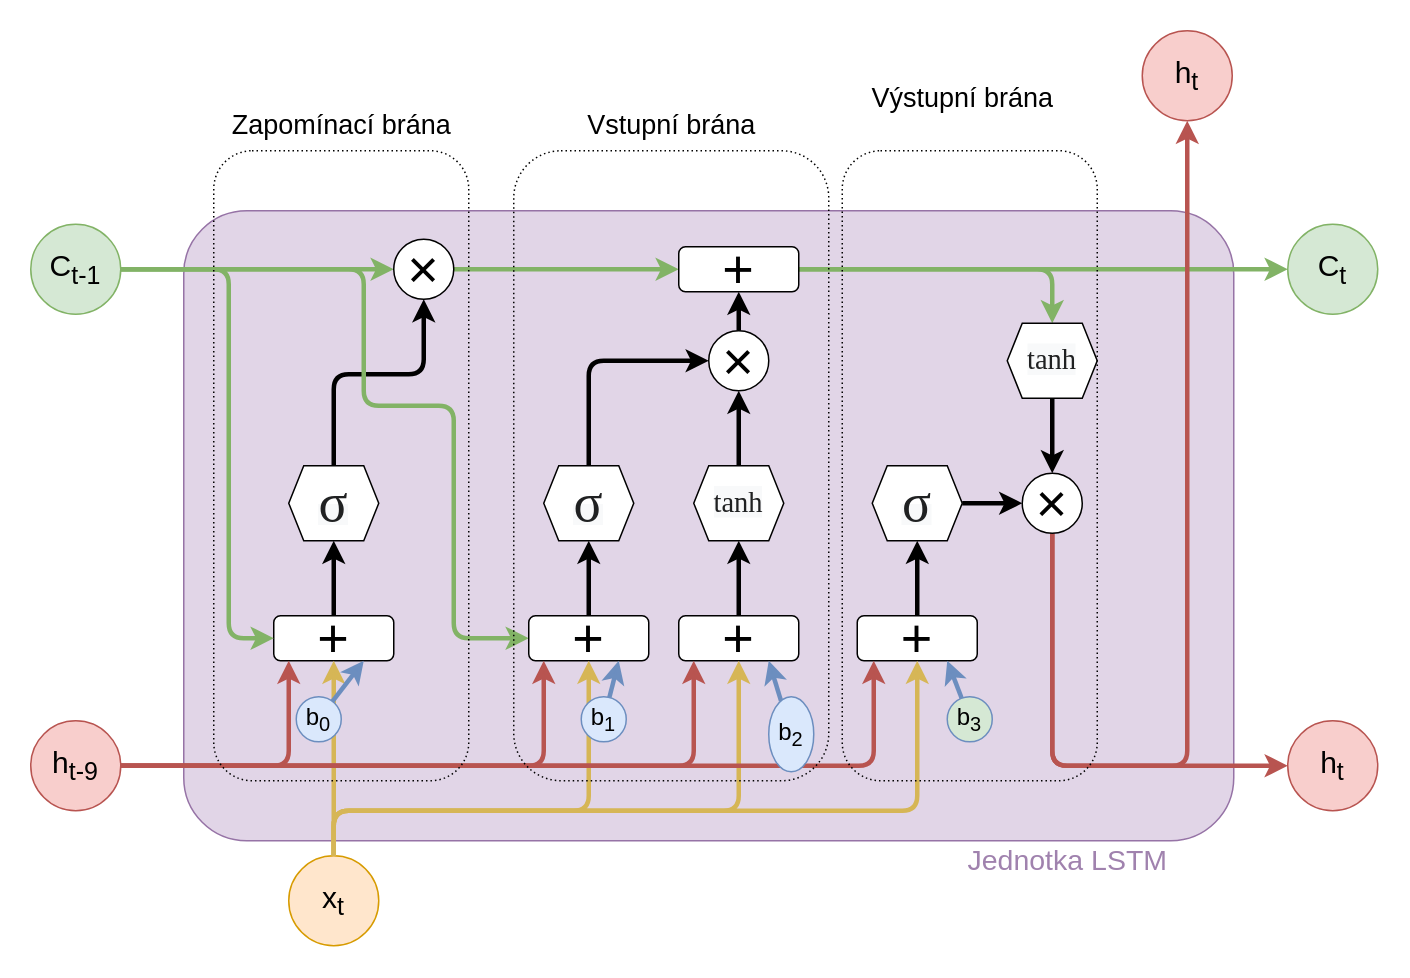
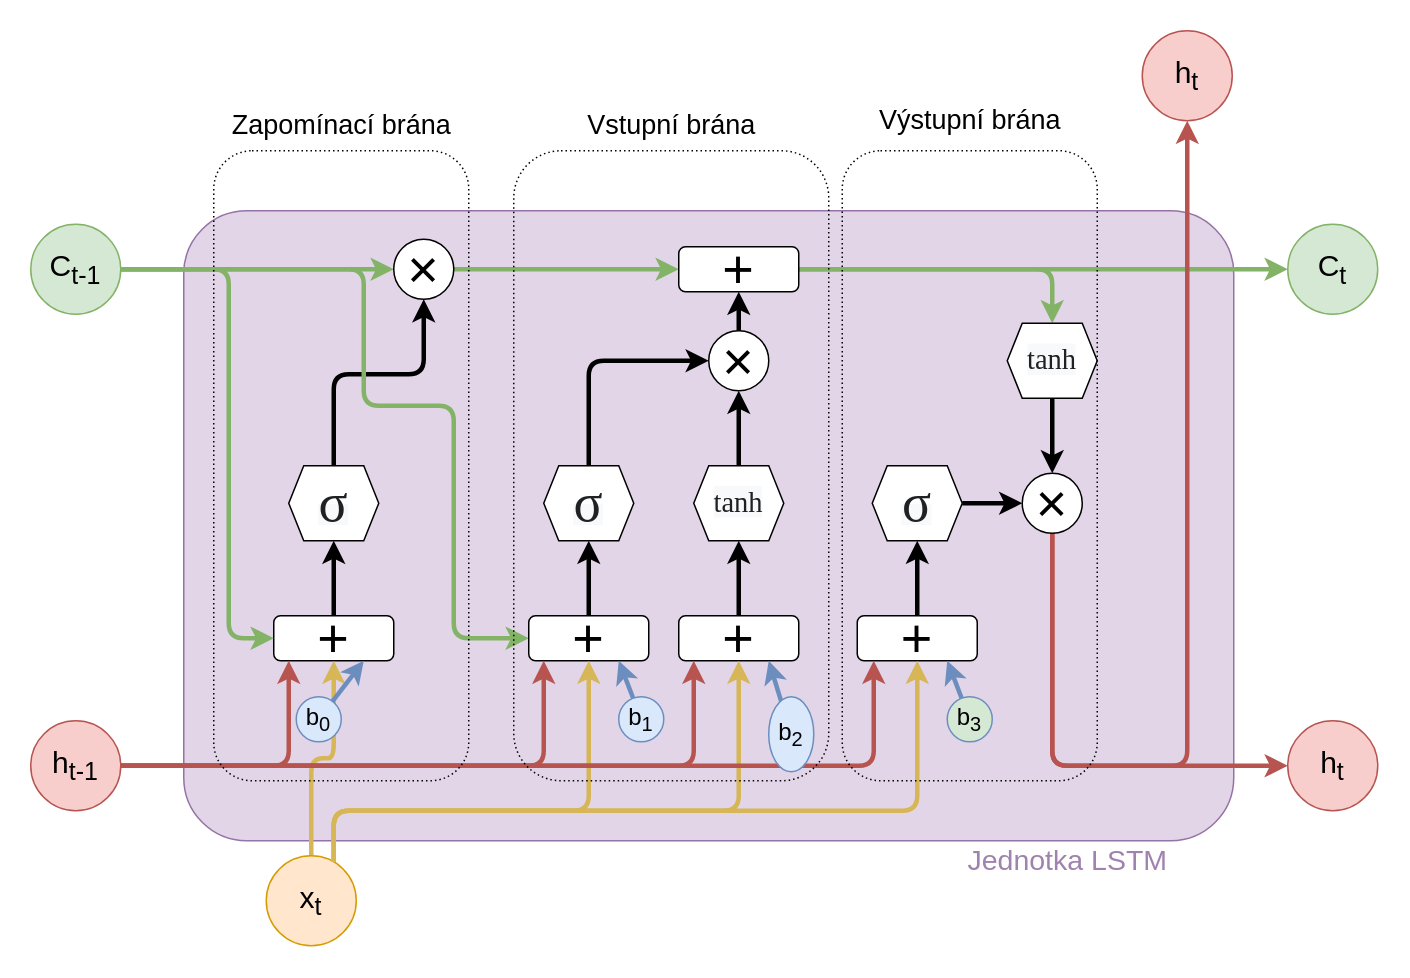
(962, 98) -> (970, 121)
(604, 719) -> (641, 719)
(76, 766) -> (76, 766)
(334, 901) -> (311, 901)
